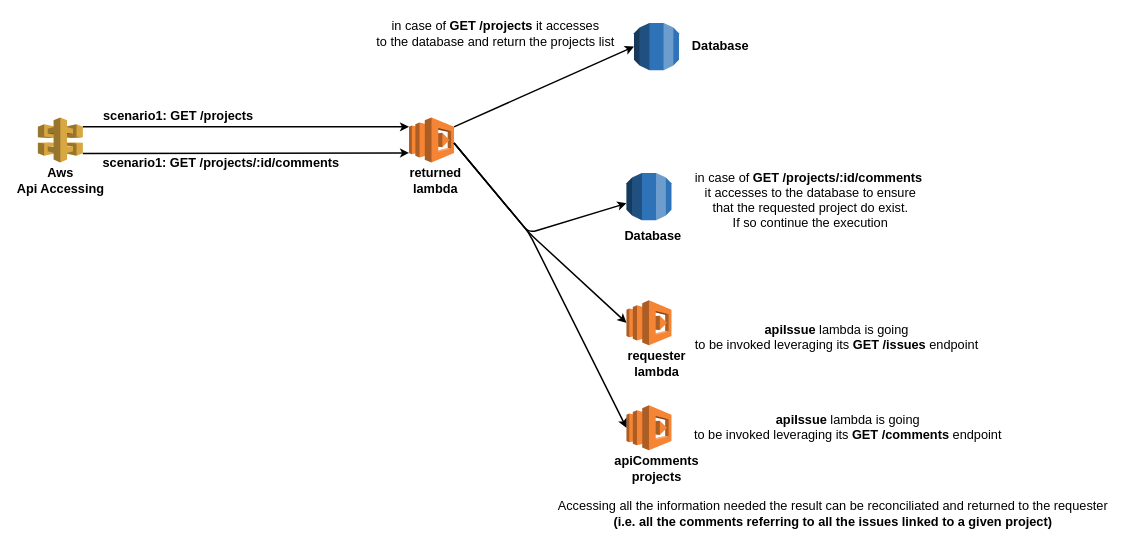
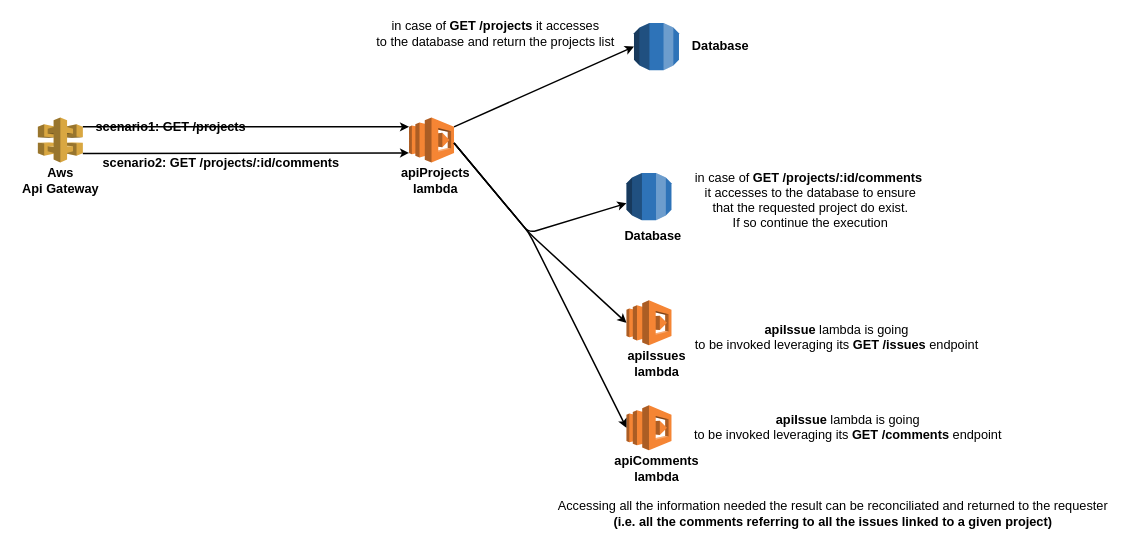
(178, 117) -> (171, 128)
(221, 163) -> (221, 163)
(61, 181) -> (61, 181)
(436, 181) -> (436, 181)
(657, 364) -> (657, 364)
(657, 469) -> (657, 469)
